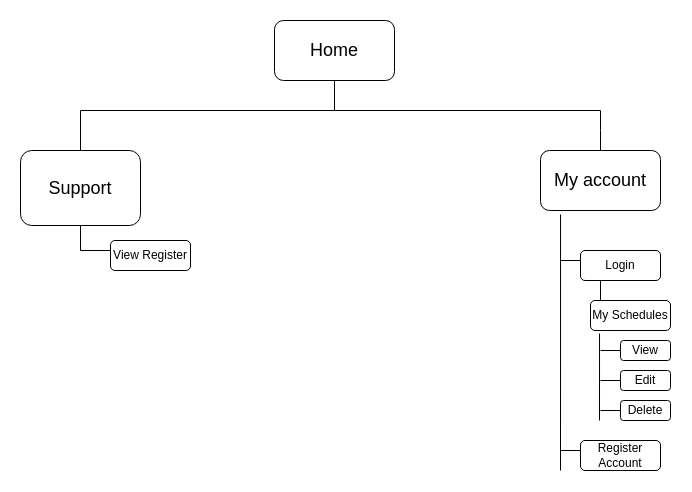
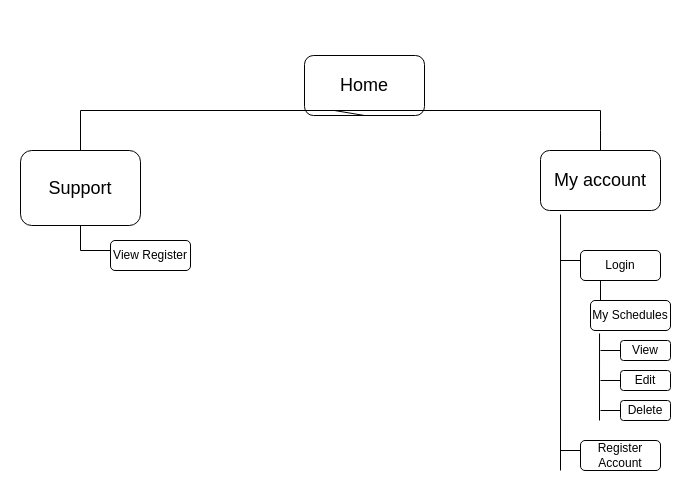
(335, 51) -> (365, 86)
